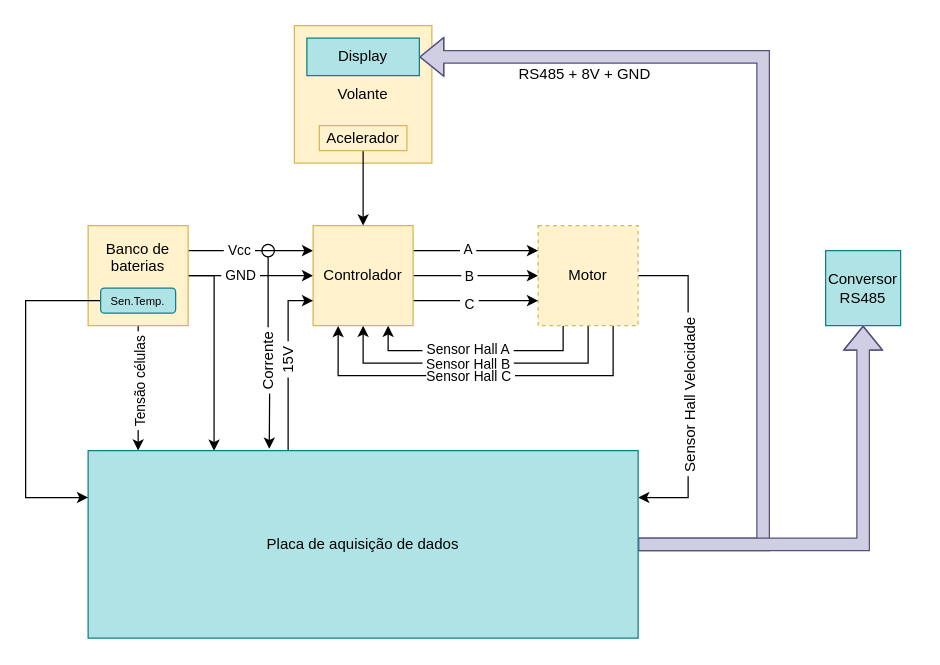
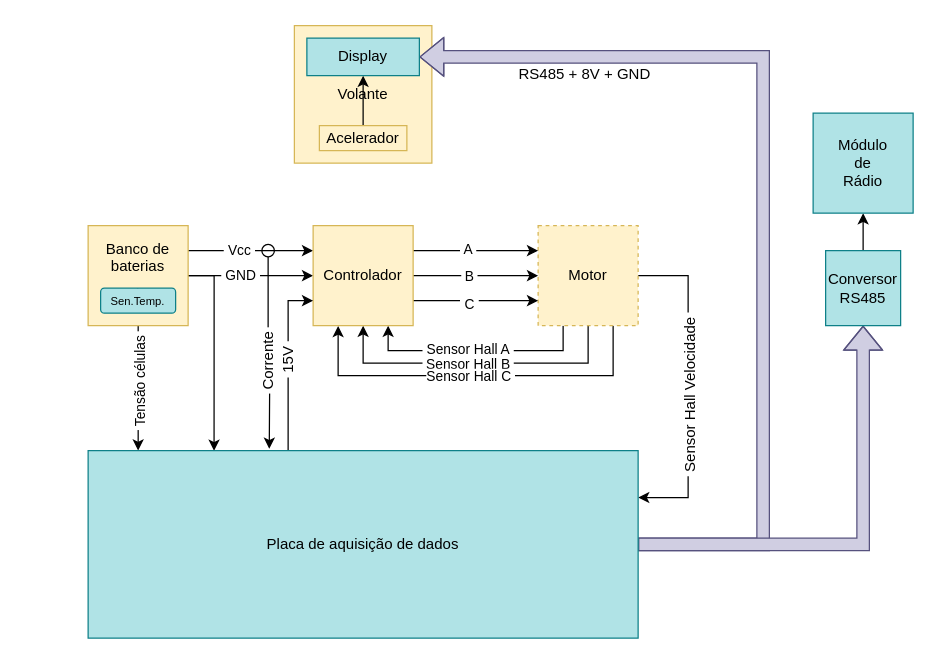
none -> (863, 163)
(363, 184) -> (363, 105)
none -> (863, 228)
(26, 388) -> none
